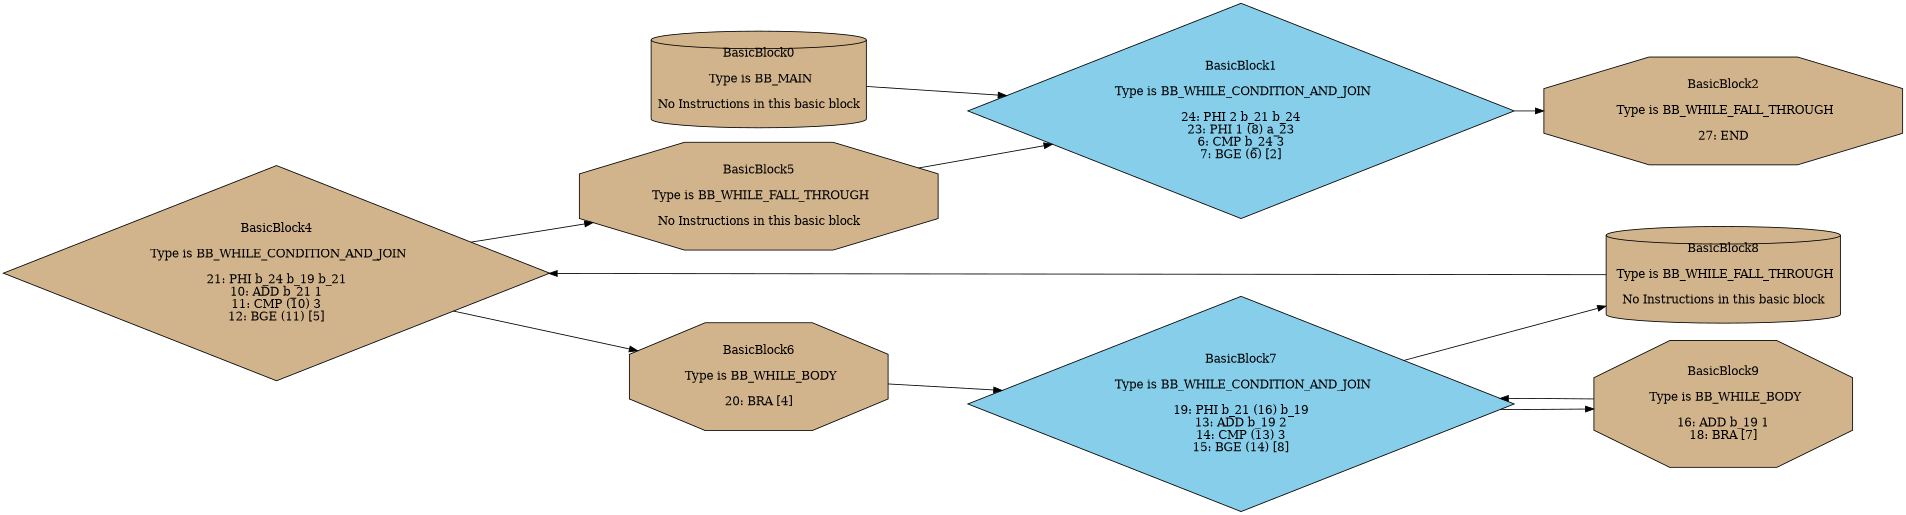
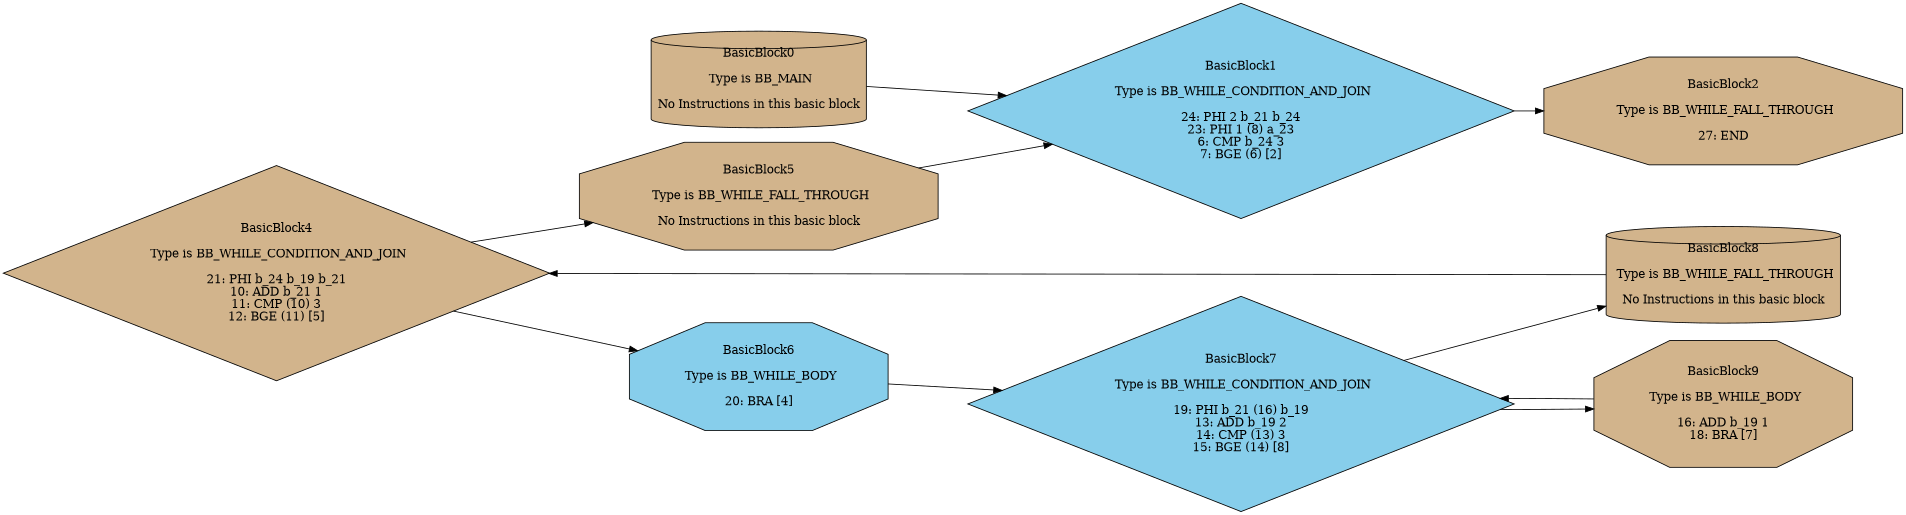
(759, 377) -> (759, 377)
